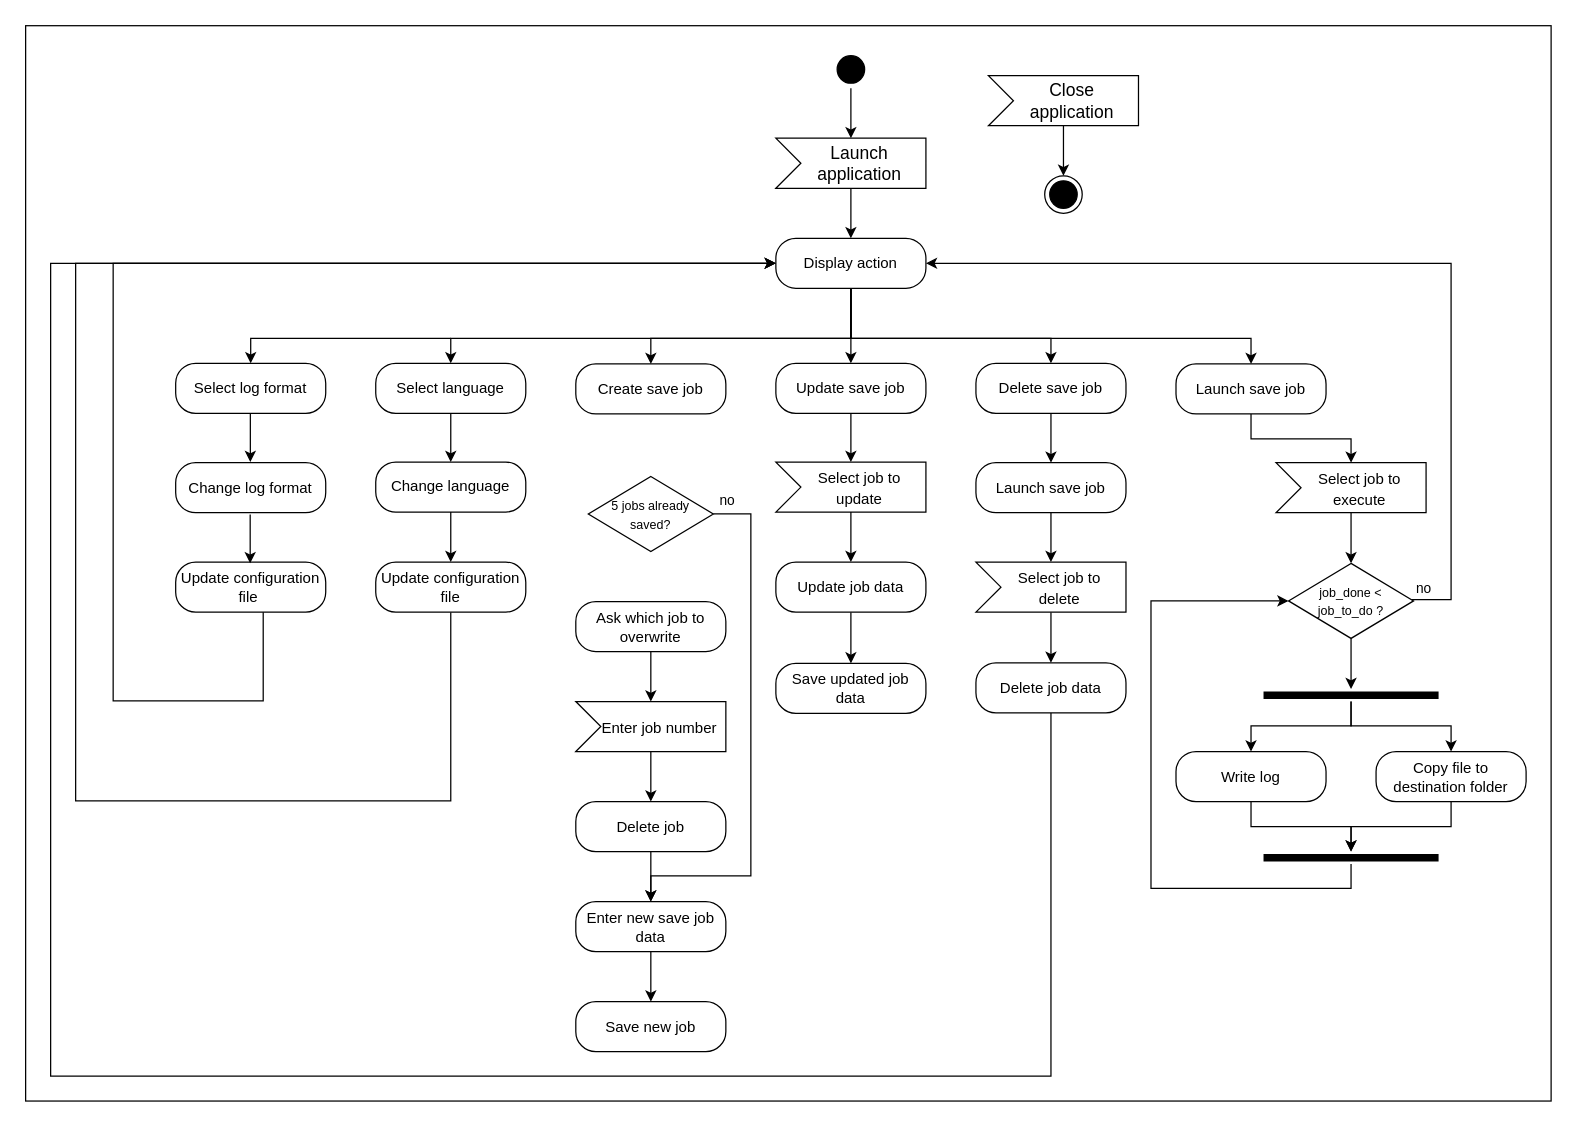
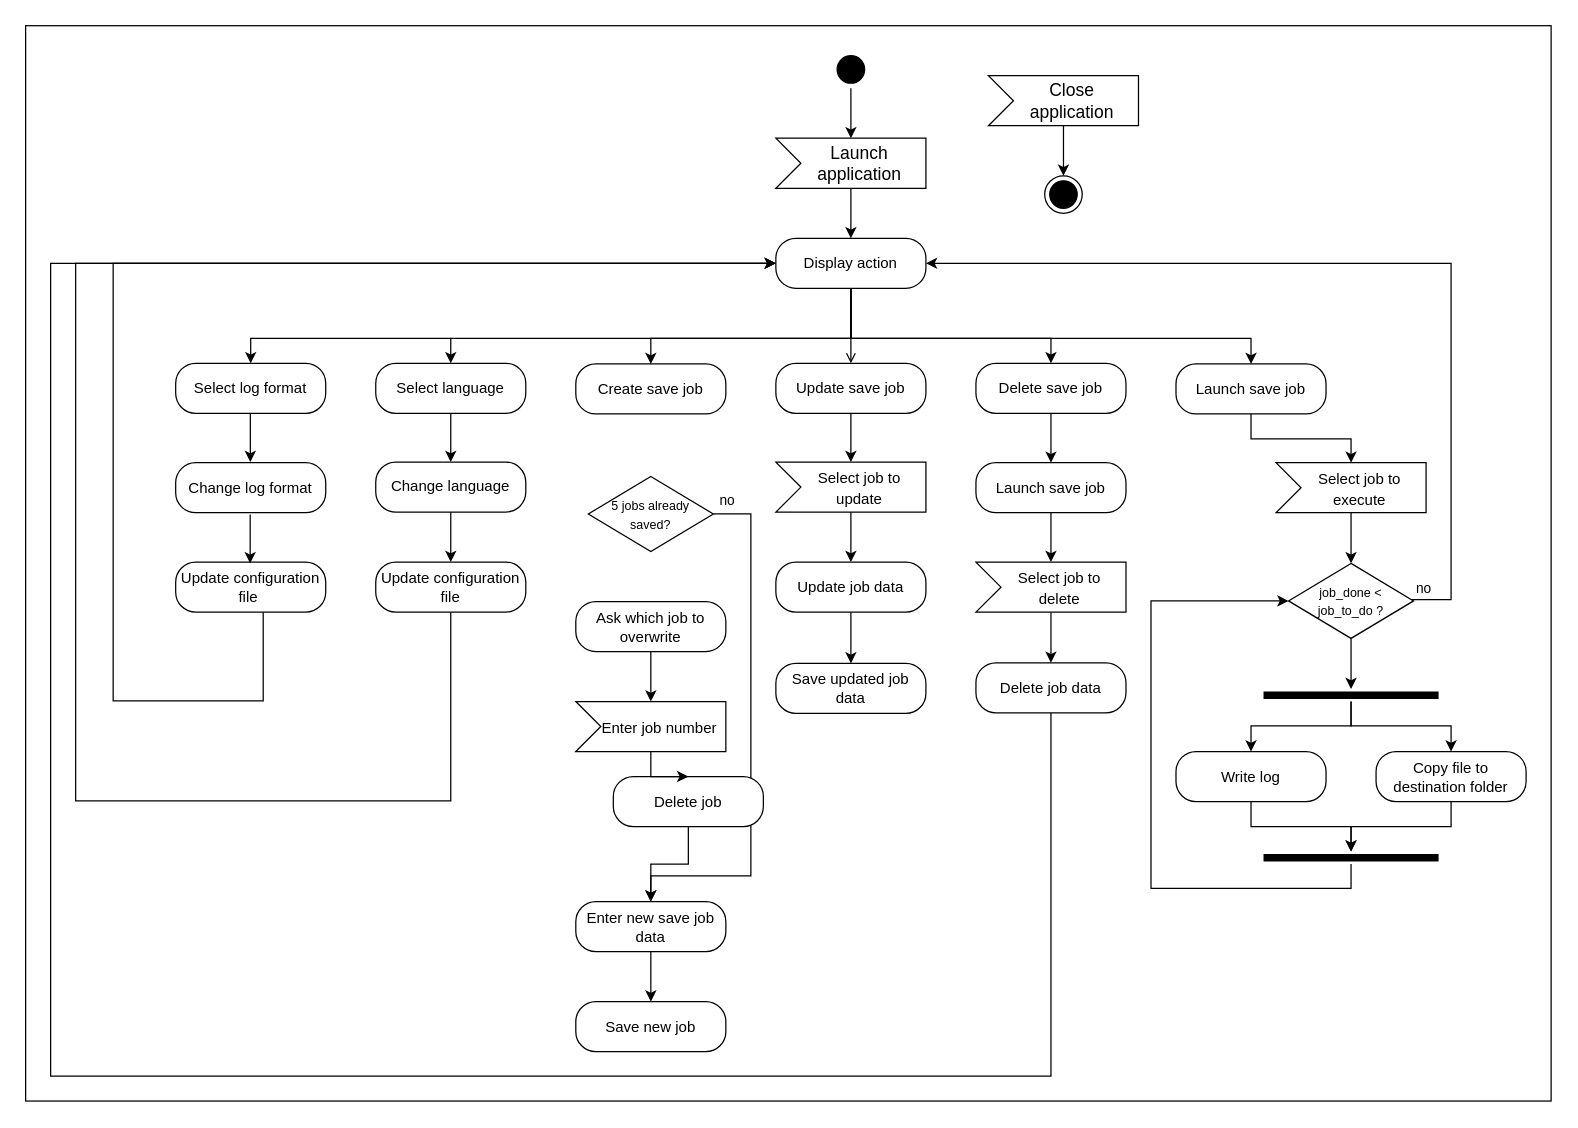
(851, 353) -> (851, 355)
(651, 826) -> (688, 801)
